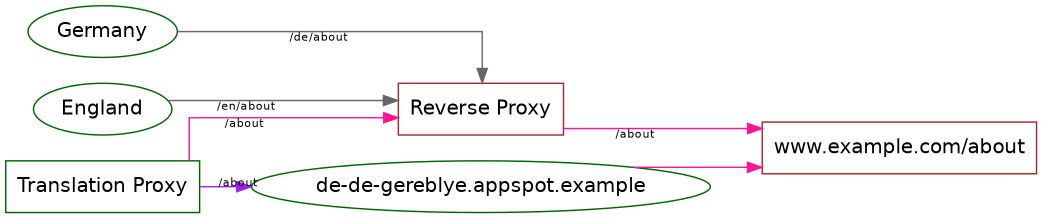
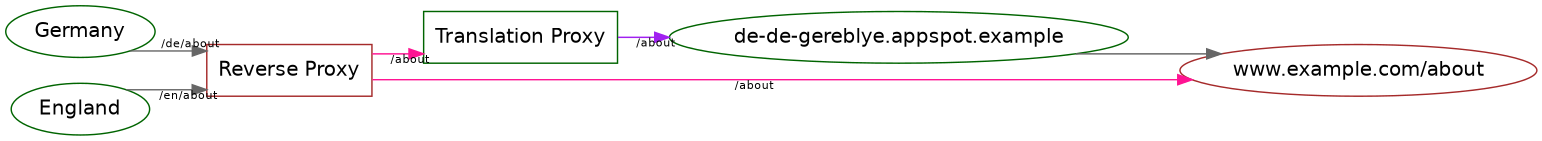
(265, 118) -> (391, 54)
(899, 148) -> (1358, 70)
(690, 167) -> (1141, 54)
